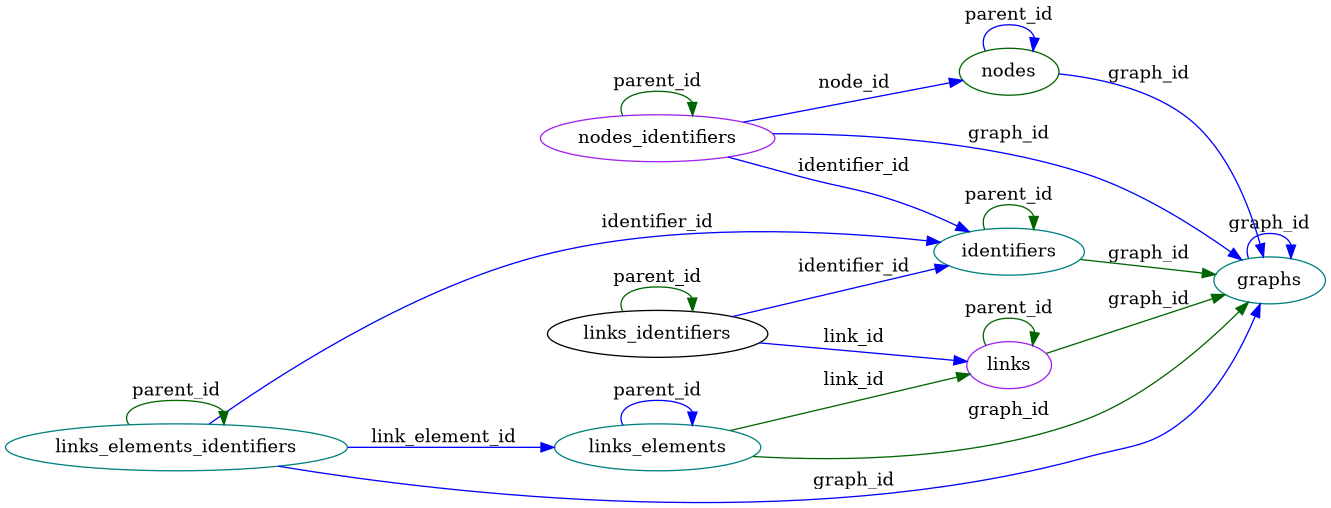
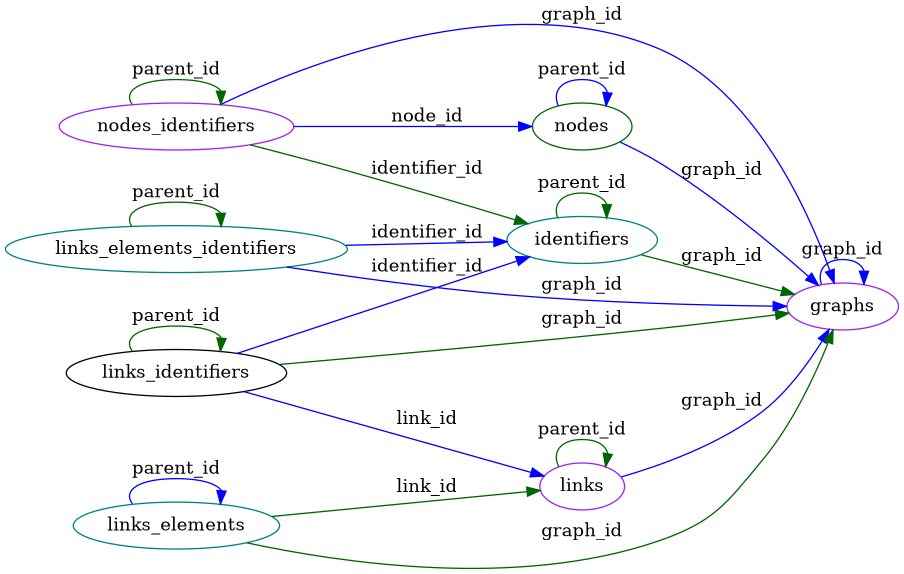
(844, 187) -> (383, 181)
(1270, 280) -> (843, 306)
(1129, 326) -> (736, 429)
none -> (528, 342)
(444, 447) -> none
